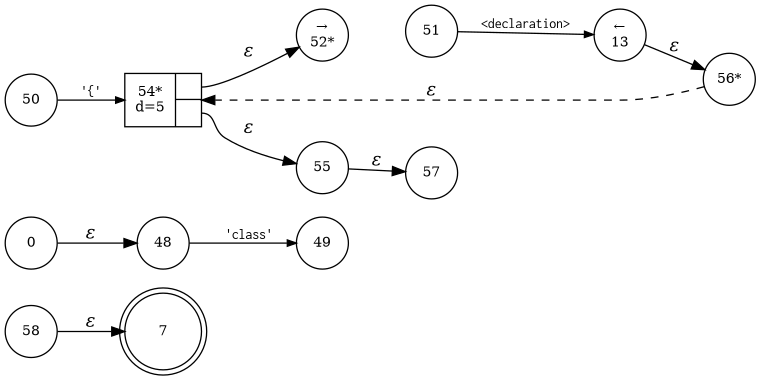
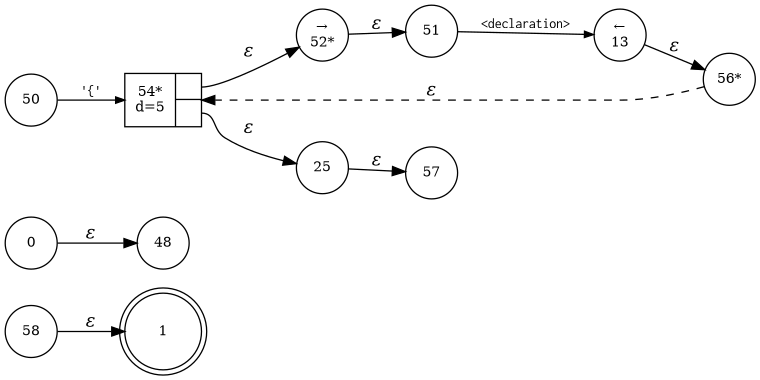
none -> (370, 33)
(322, 168) -> (322, 168)
(322, 243) -> none
(163, 331) -> (163, 331)
